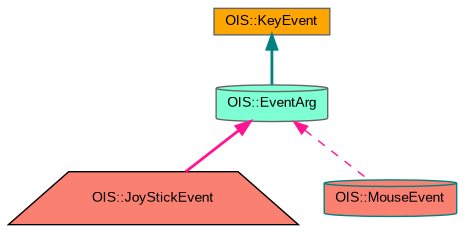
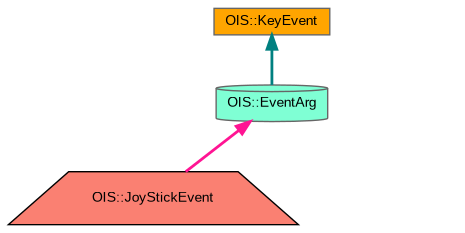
(390, 198) -> none
